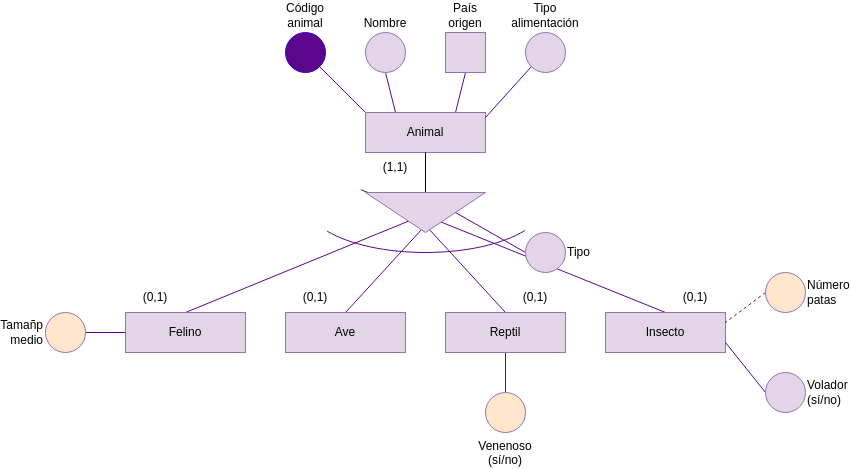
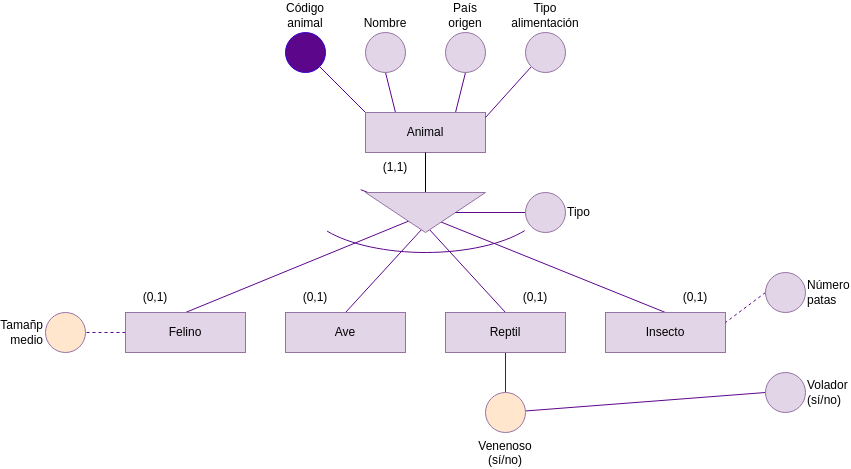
(466, 53) -> (466, 53)
(546, 253) -> (546, 213)
(786, 293) -> (786, 293)
(106, 333) -> (106, 333)
(746, 368) -> (645, 402)
